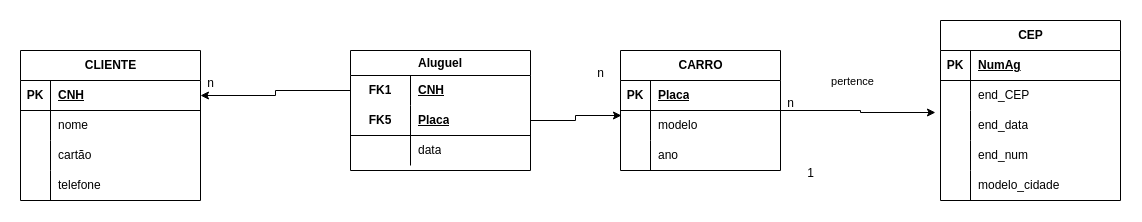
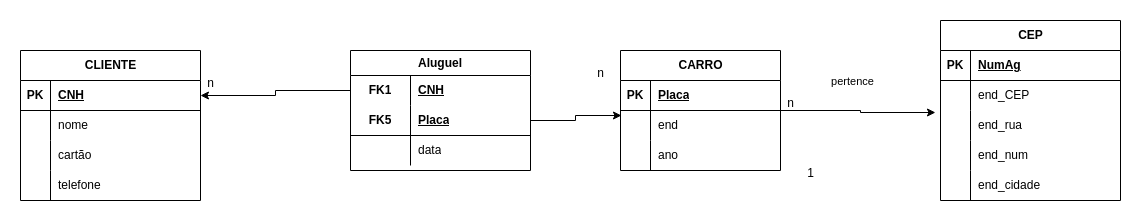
(677, 126) -> (669, 126)
(1005, 126) -> (1002, 126)
(1019, 186) -> (1011, 186)
